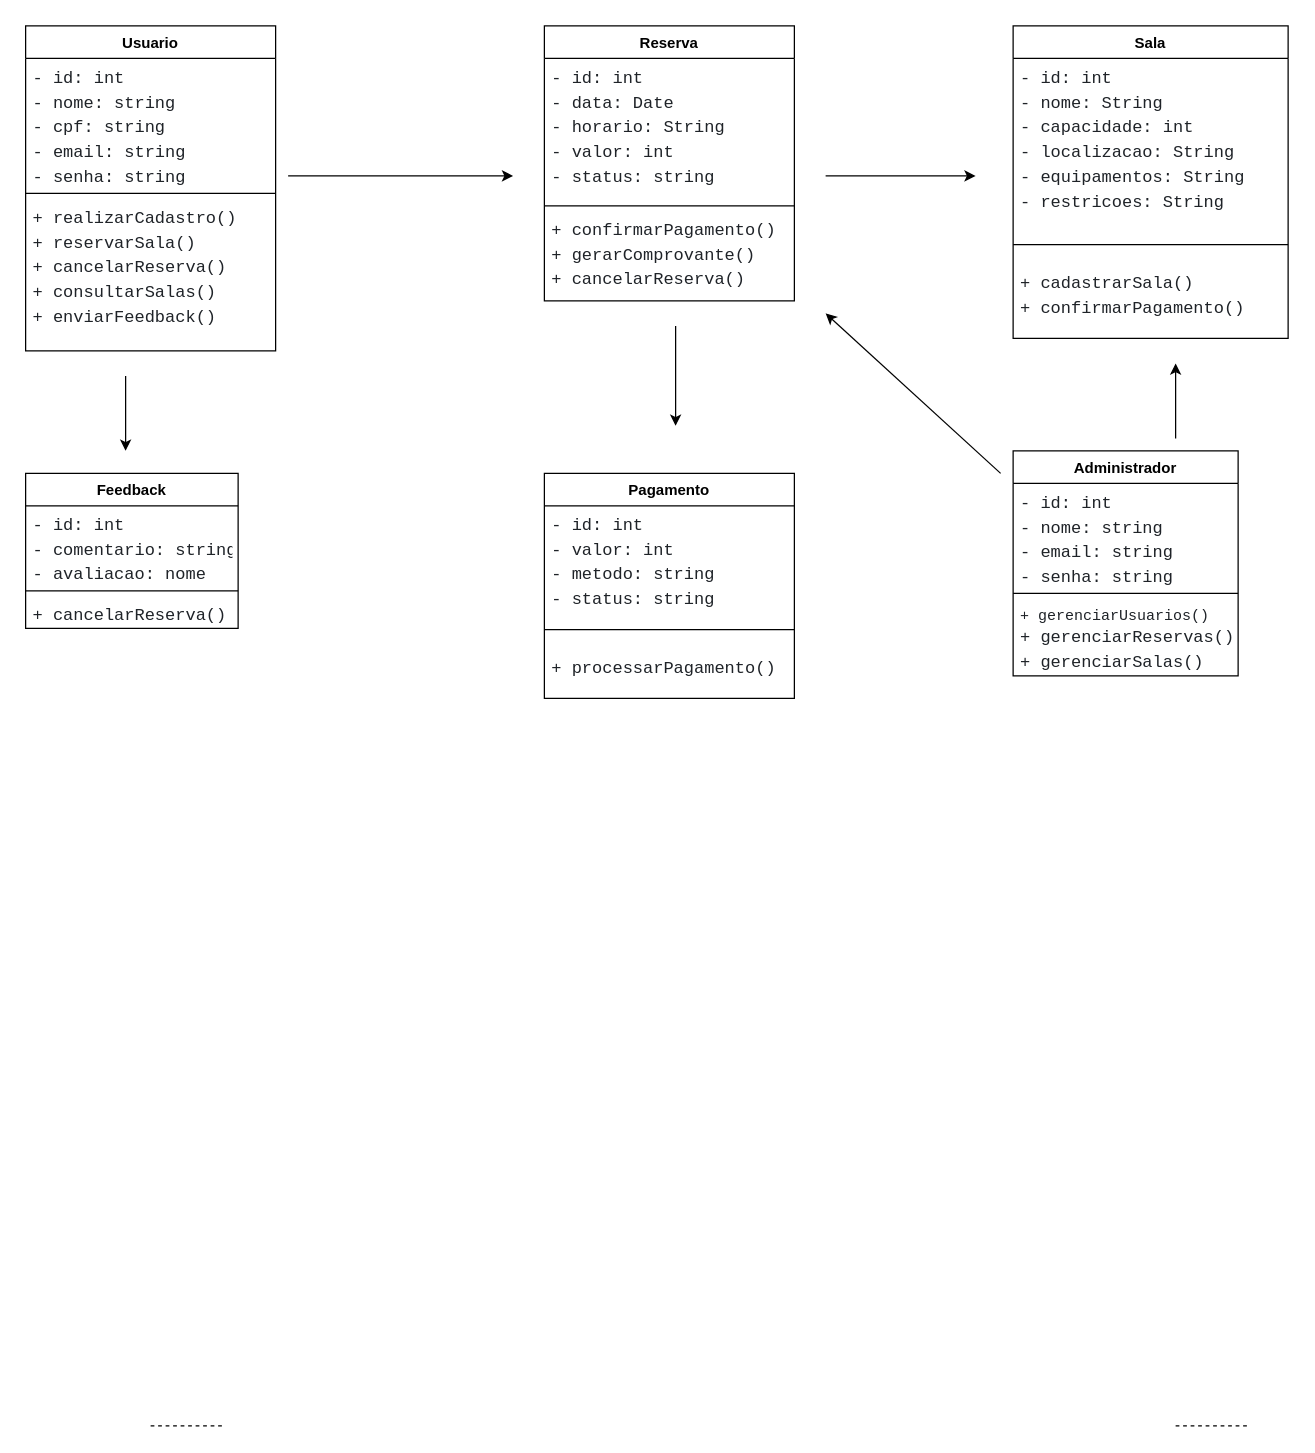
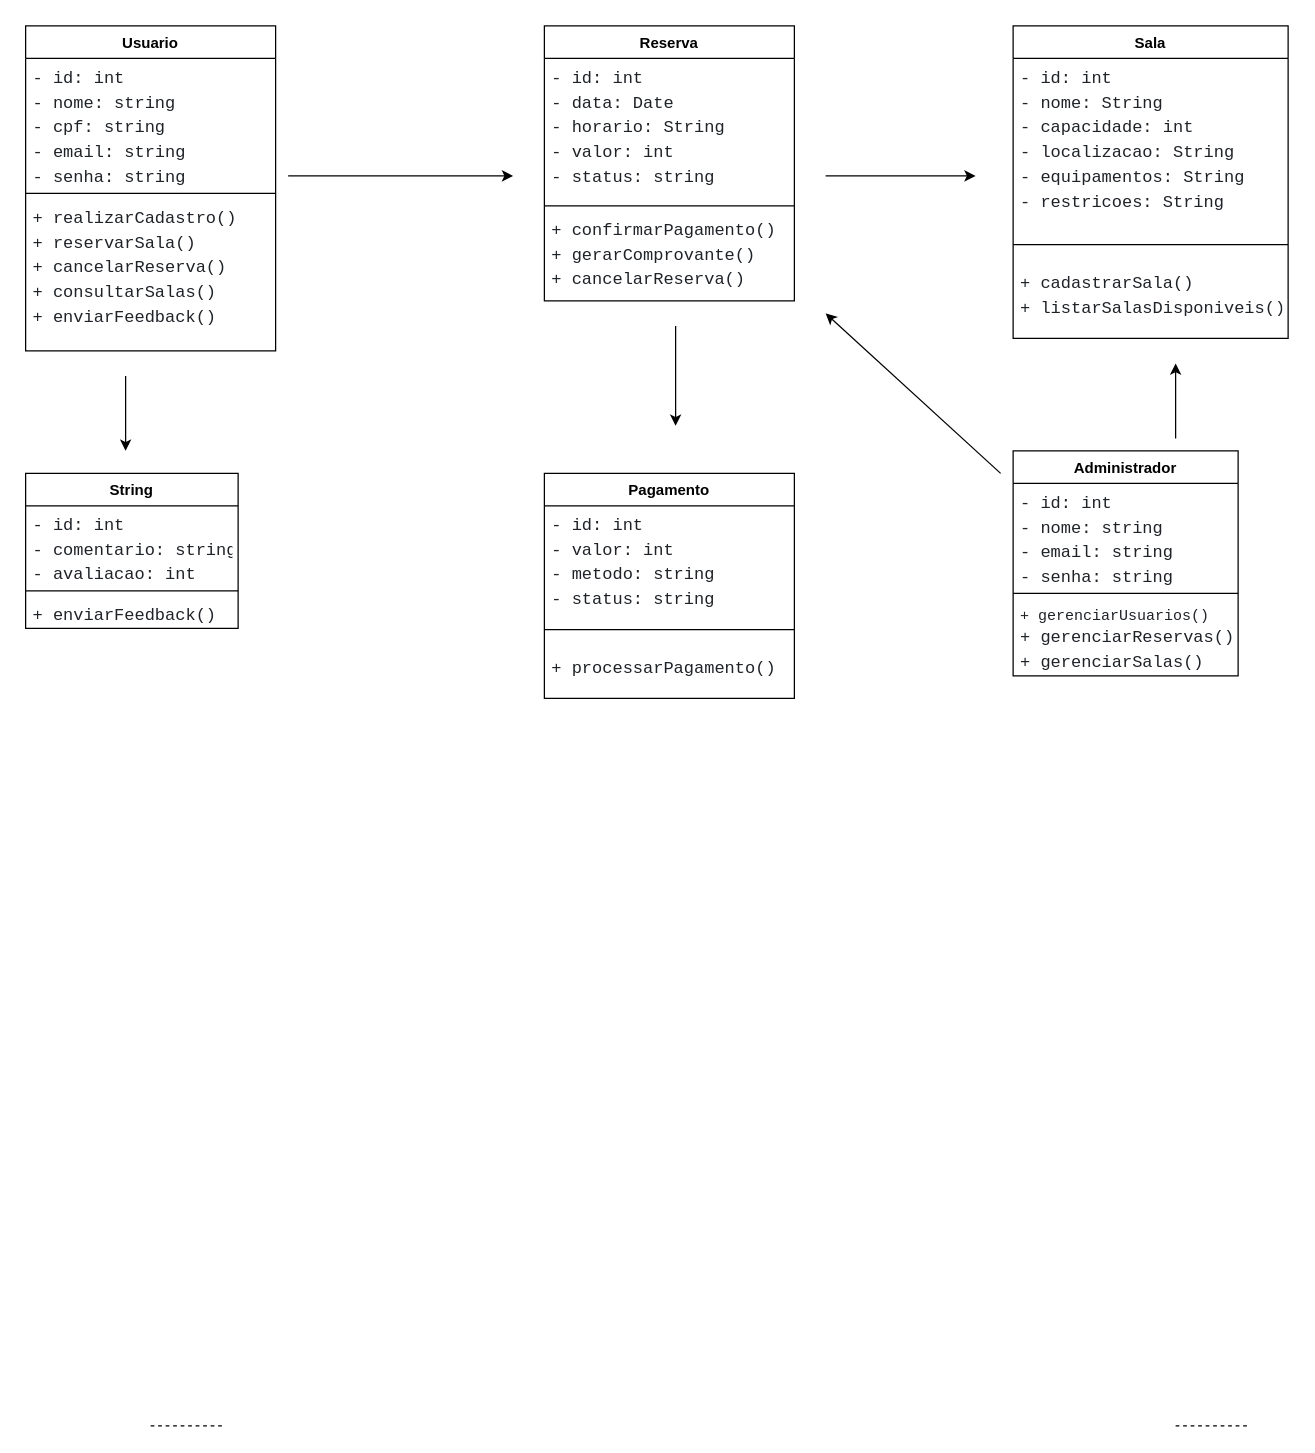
(1109, 290) -> (1116, 290)
(132, 491) -> (132, 491)
(107, 541) -> (107, 541)
(109, 613) -> (105, 613)
